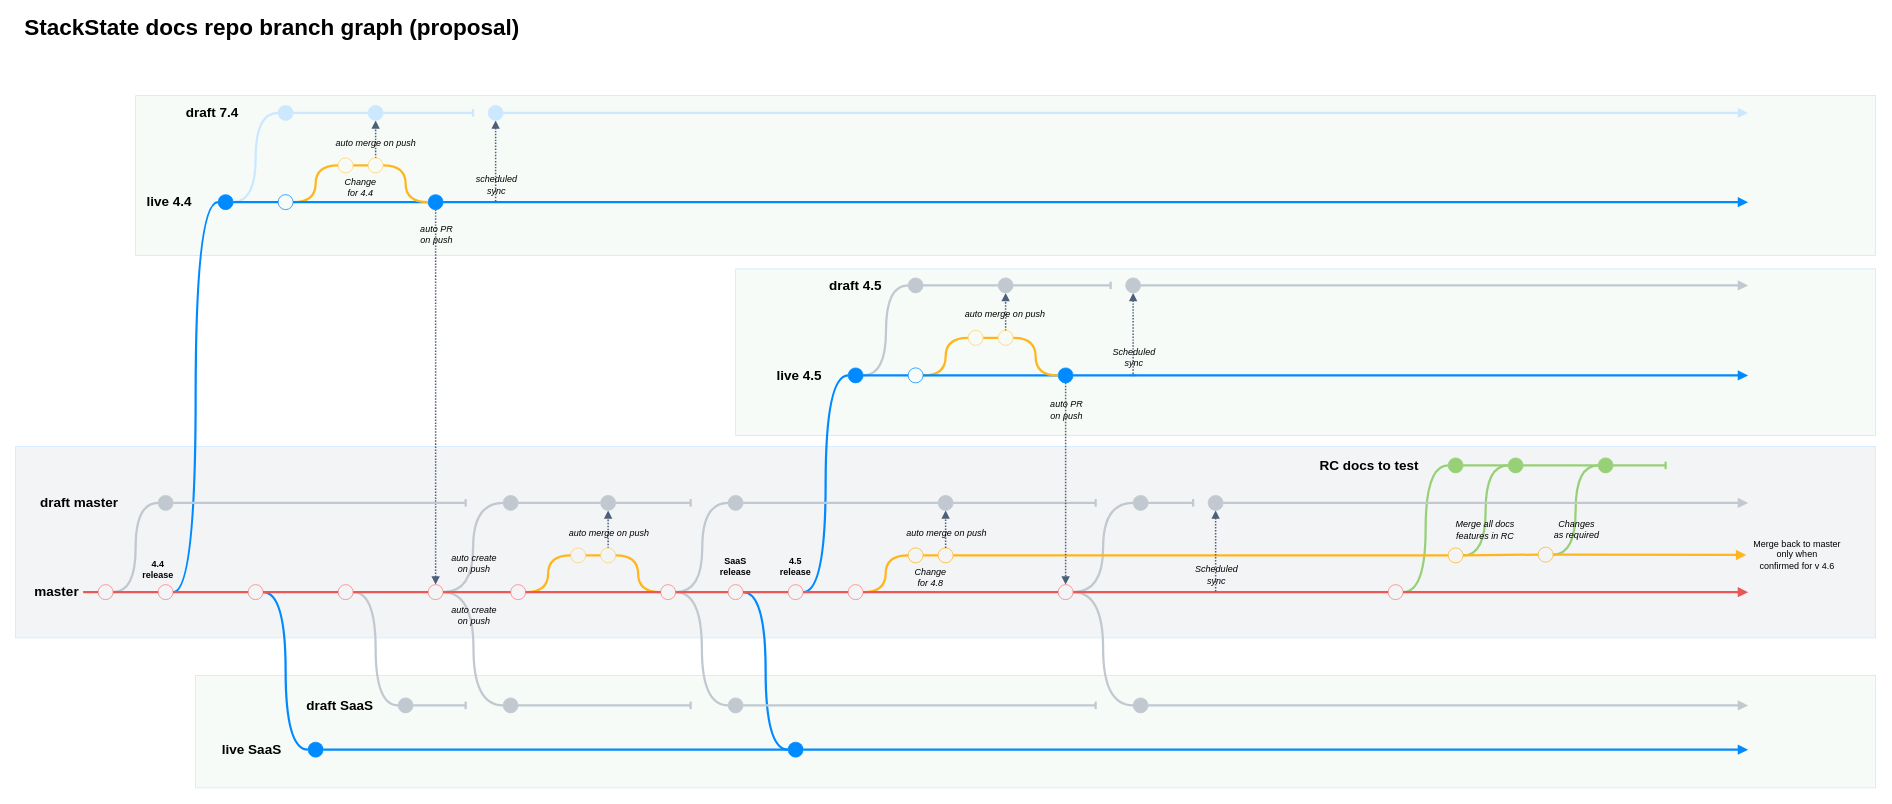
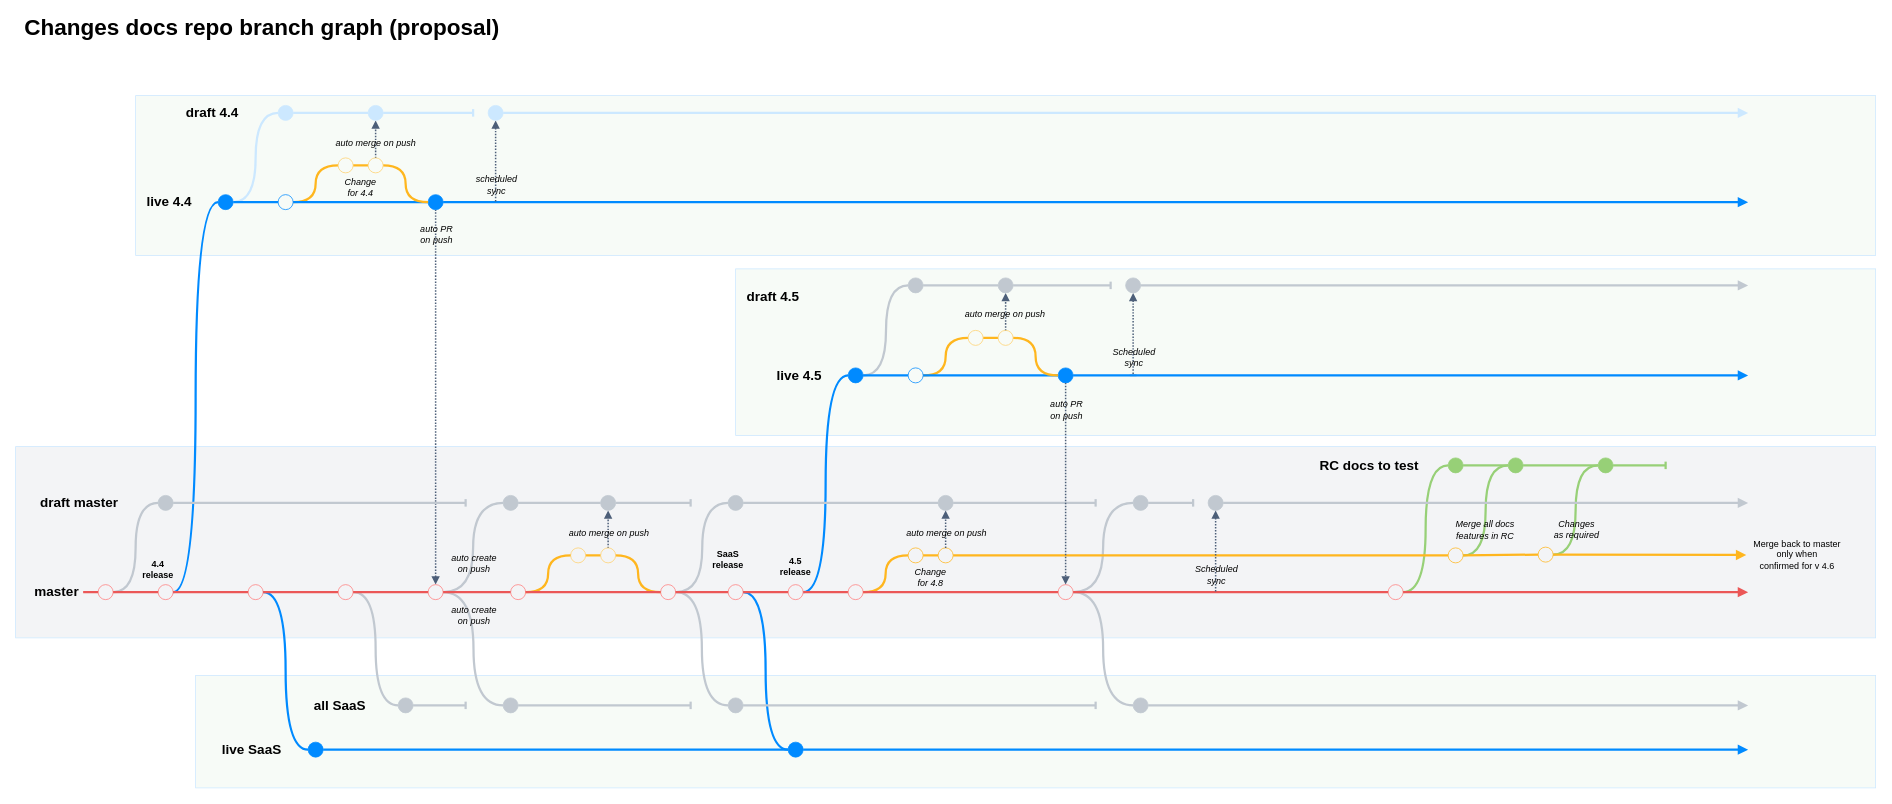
(197, 27) -> (185, 27)
(212, 113) -> (212, 113)
(855, 285) -> (773, 297)
(735, 567) -> (728, 559)
(340, 705) -> (340, 705)
